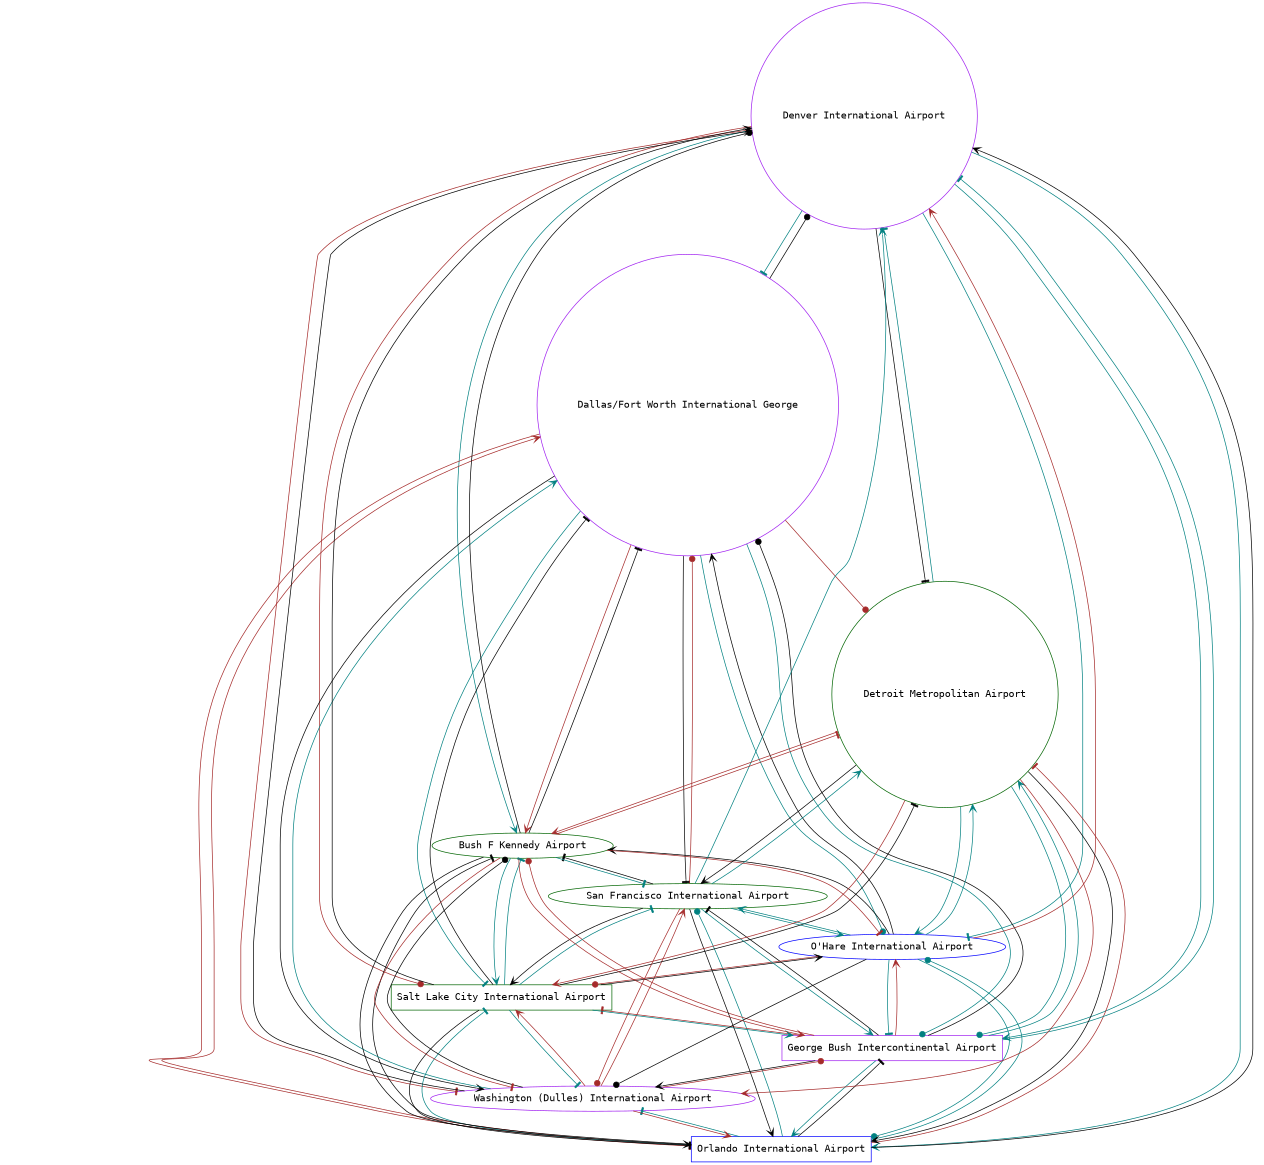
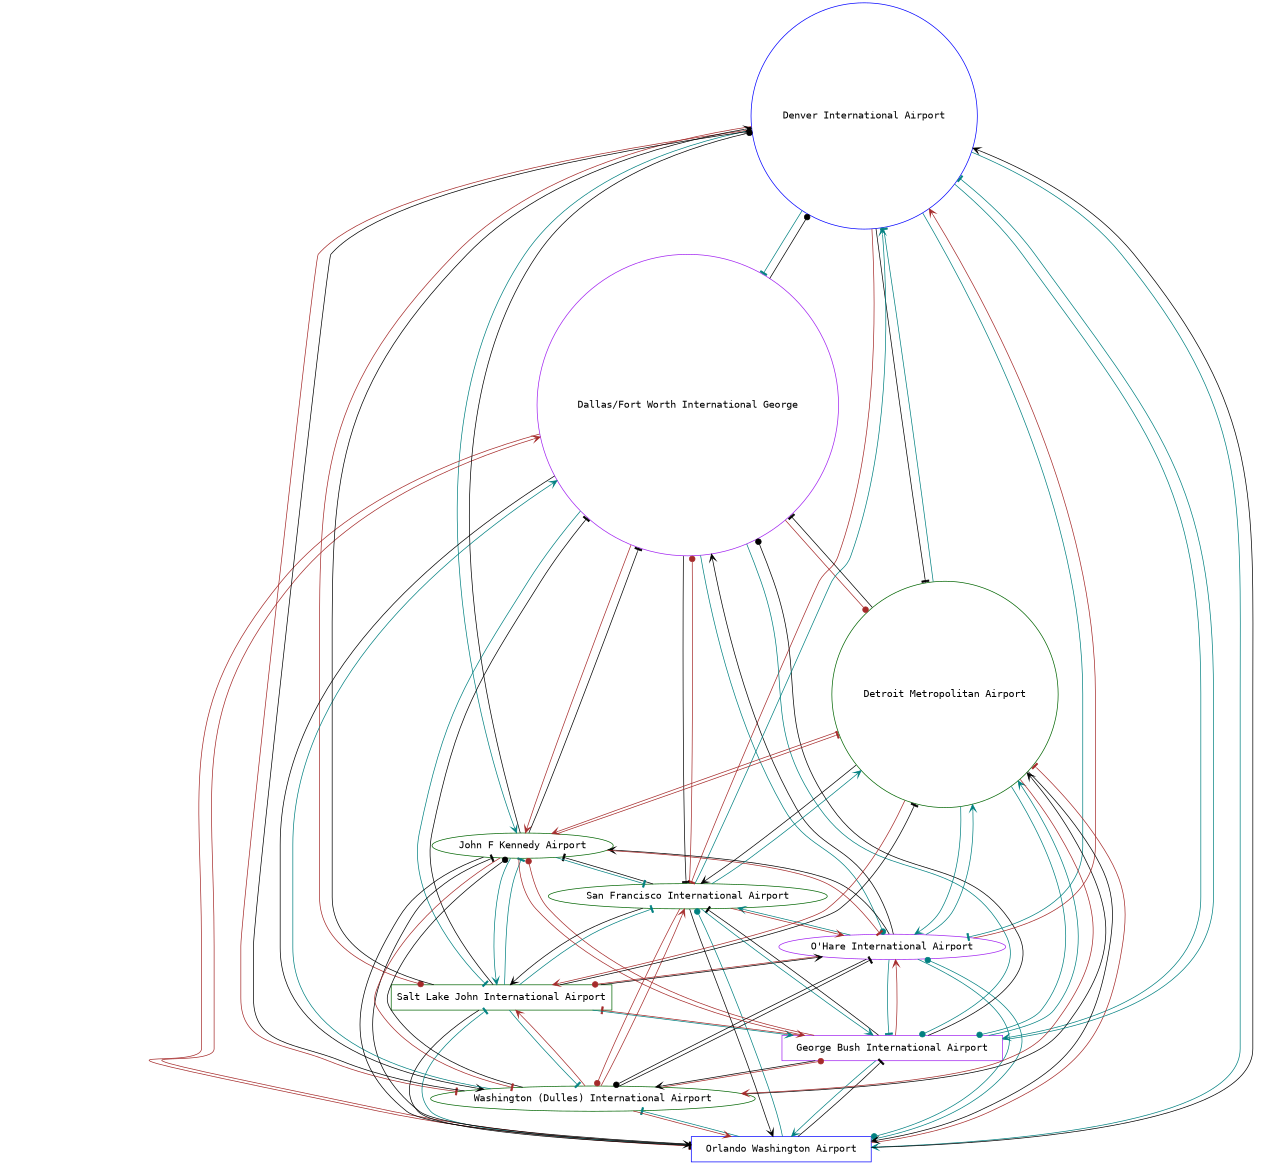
(864, 116) -> (864, 116)
(297, 531) -> (297, 531)
none -> (839, 552)
none -> (831, 561)
(523, 846) -> (523, 846)
(784, 921) -> (784, 921)
(892, 947) -> (892, 947)
(502, 997) -> (502, 997)
none -> (744, 1024)
none -> (1044, 1046)
(892, 1048) -> (892, 1048)
(593, 1099) -> (593, 1099)
(781, 1149) -> (781, 1149)
